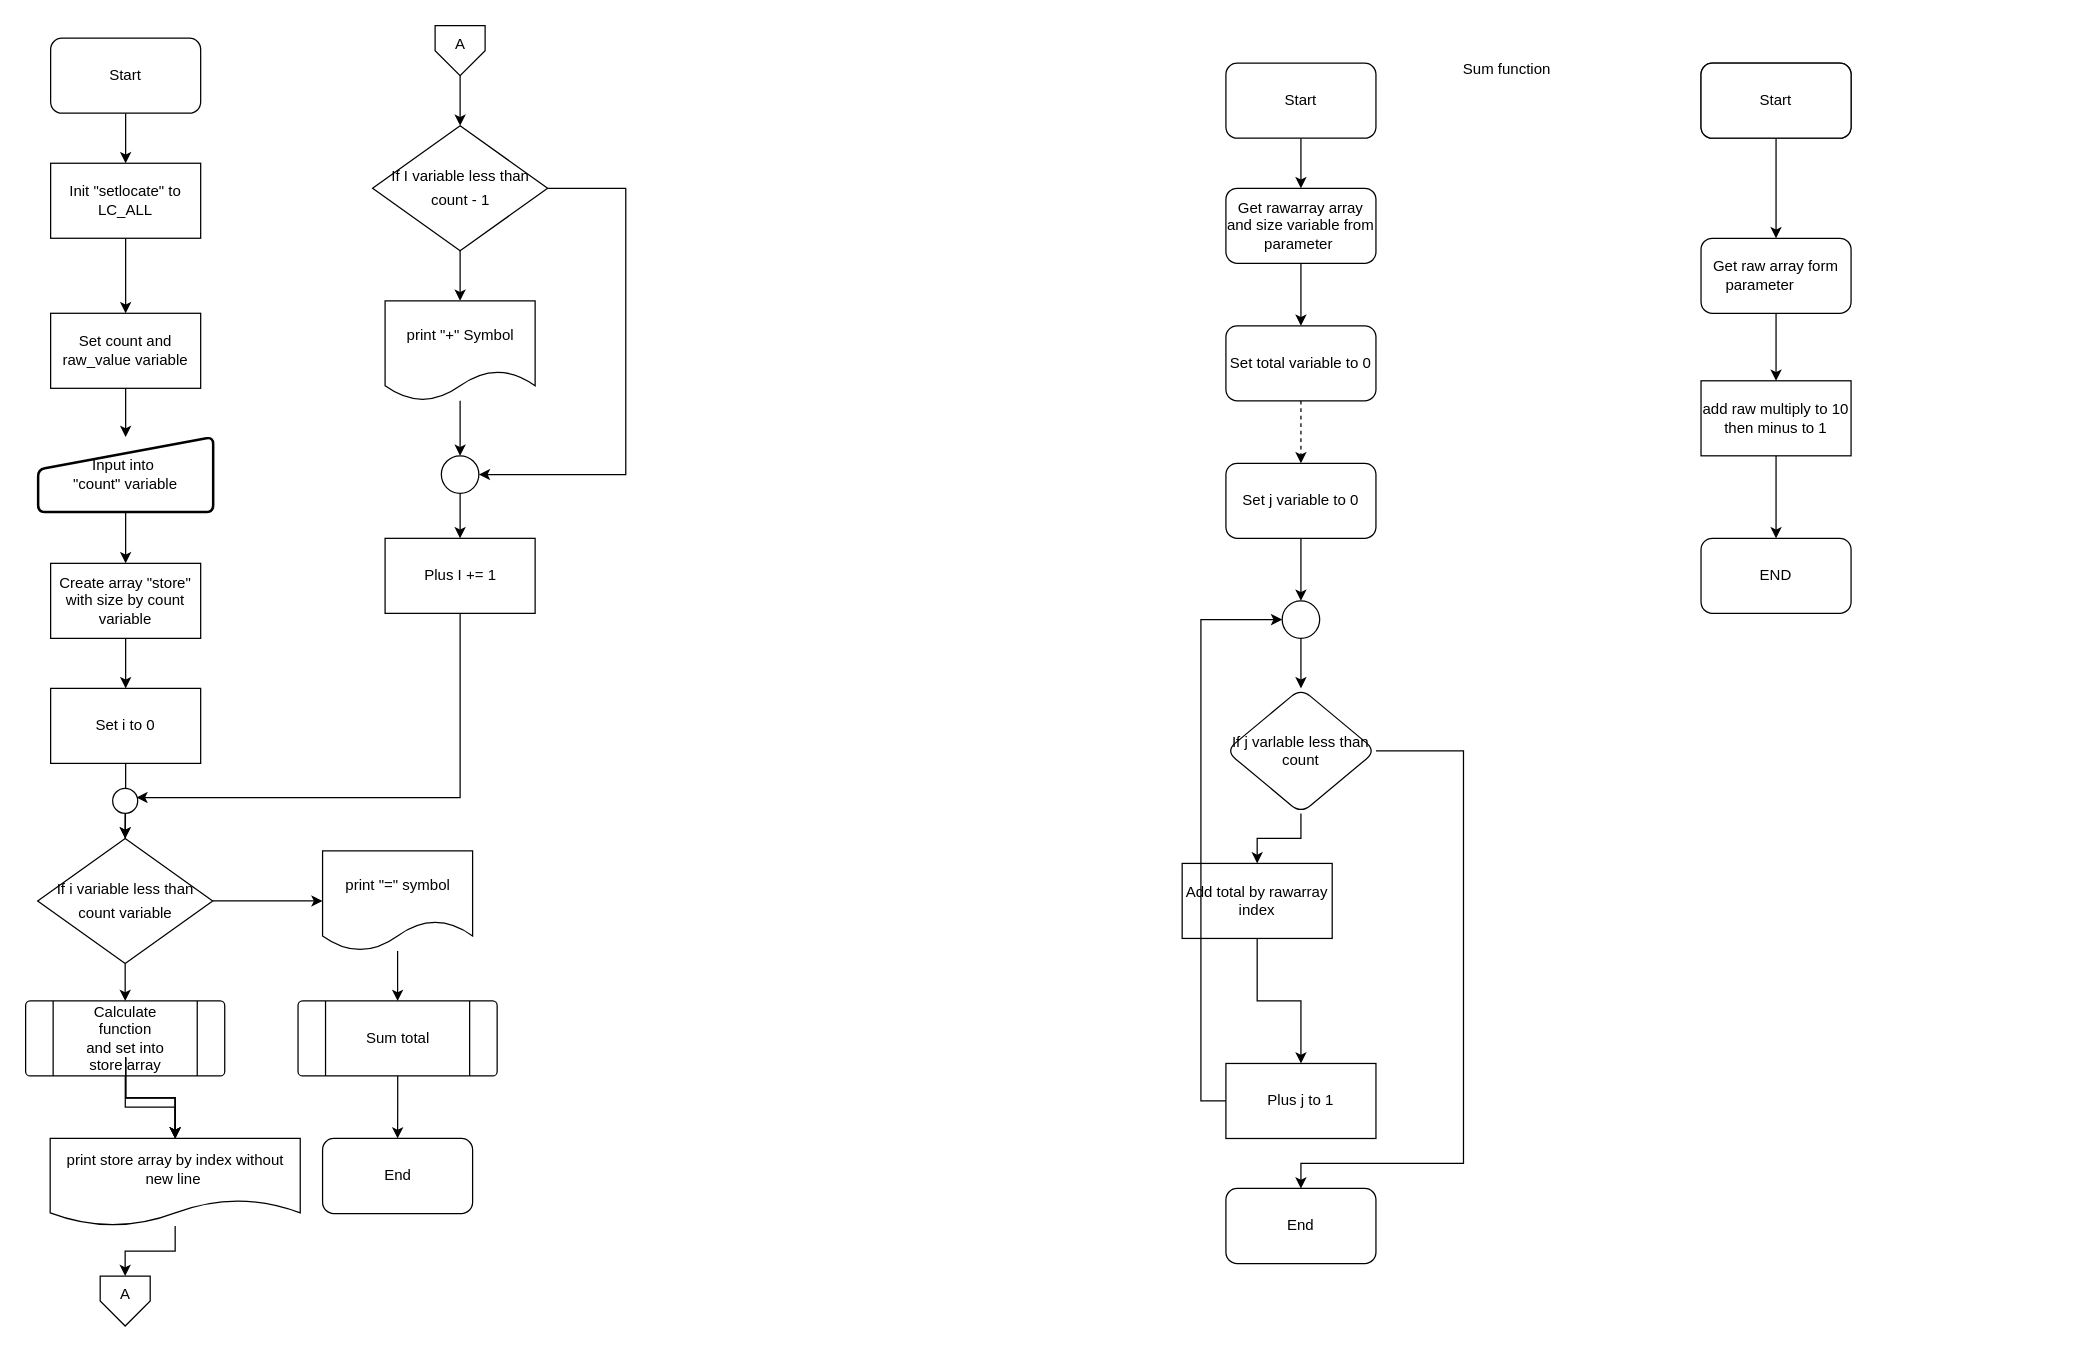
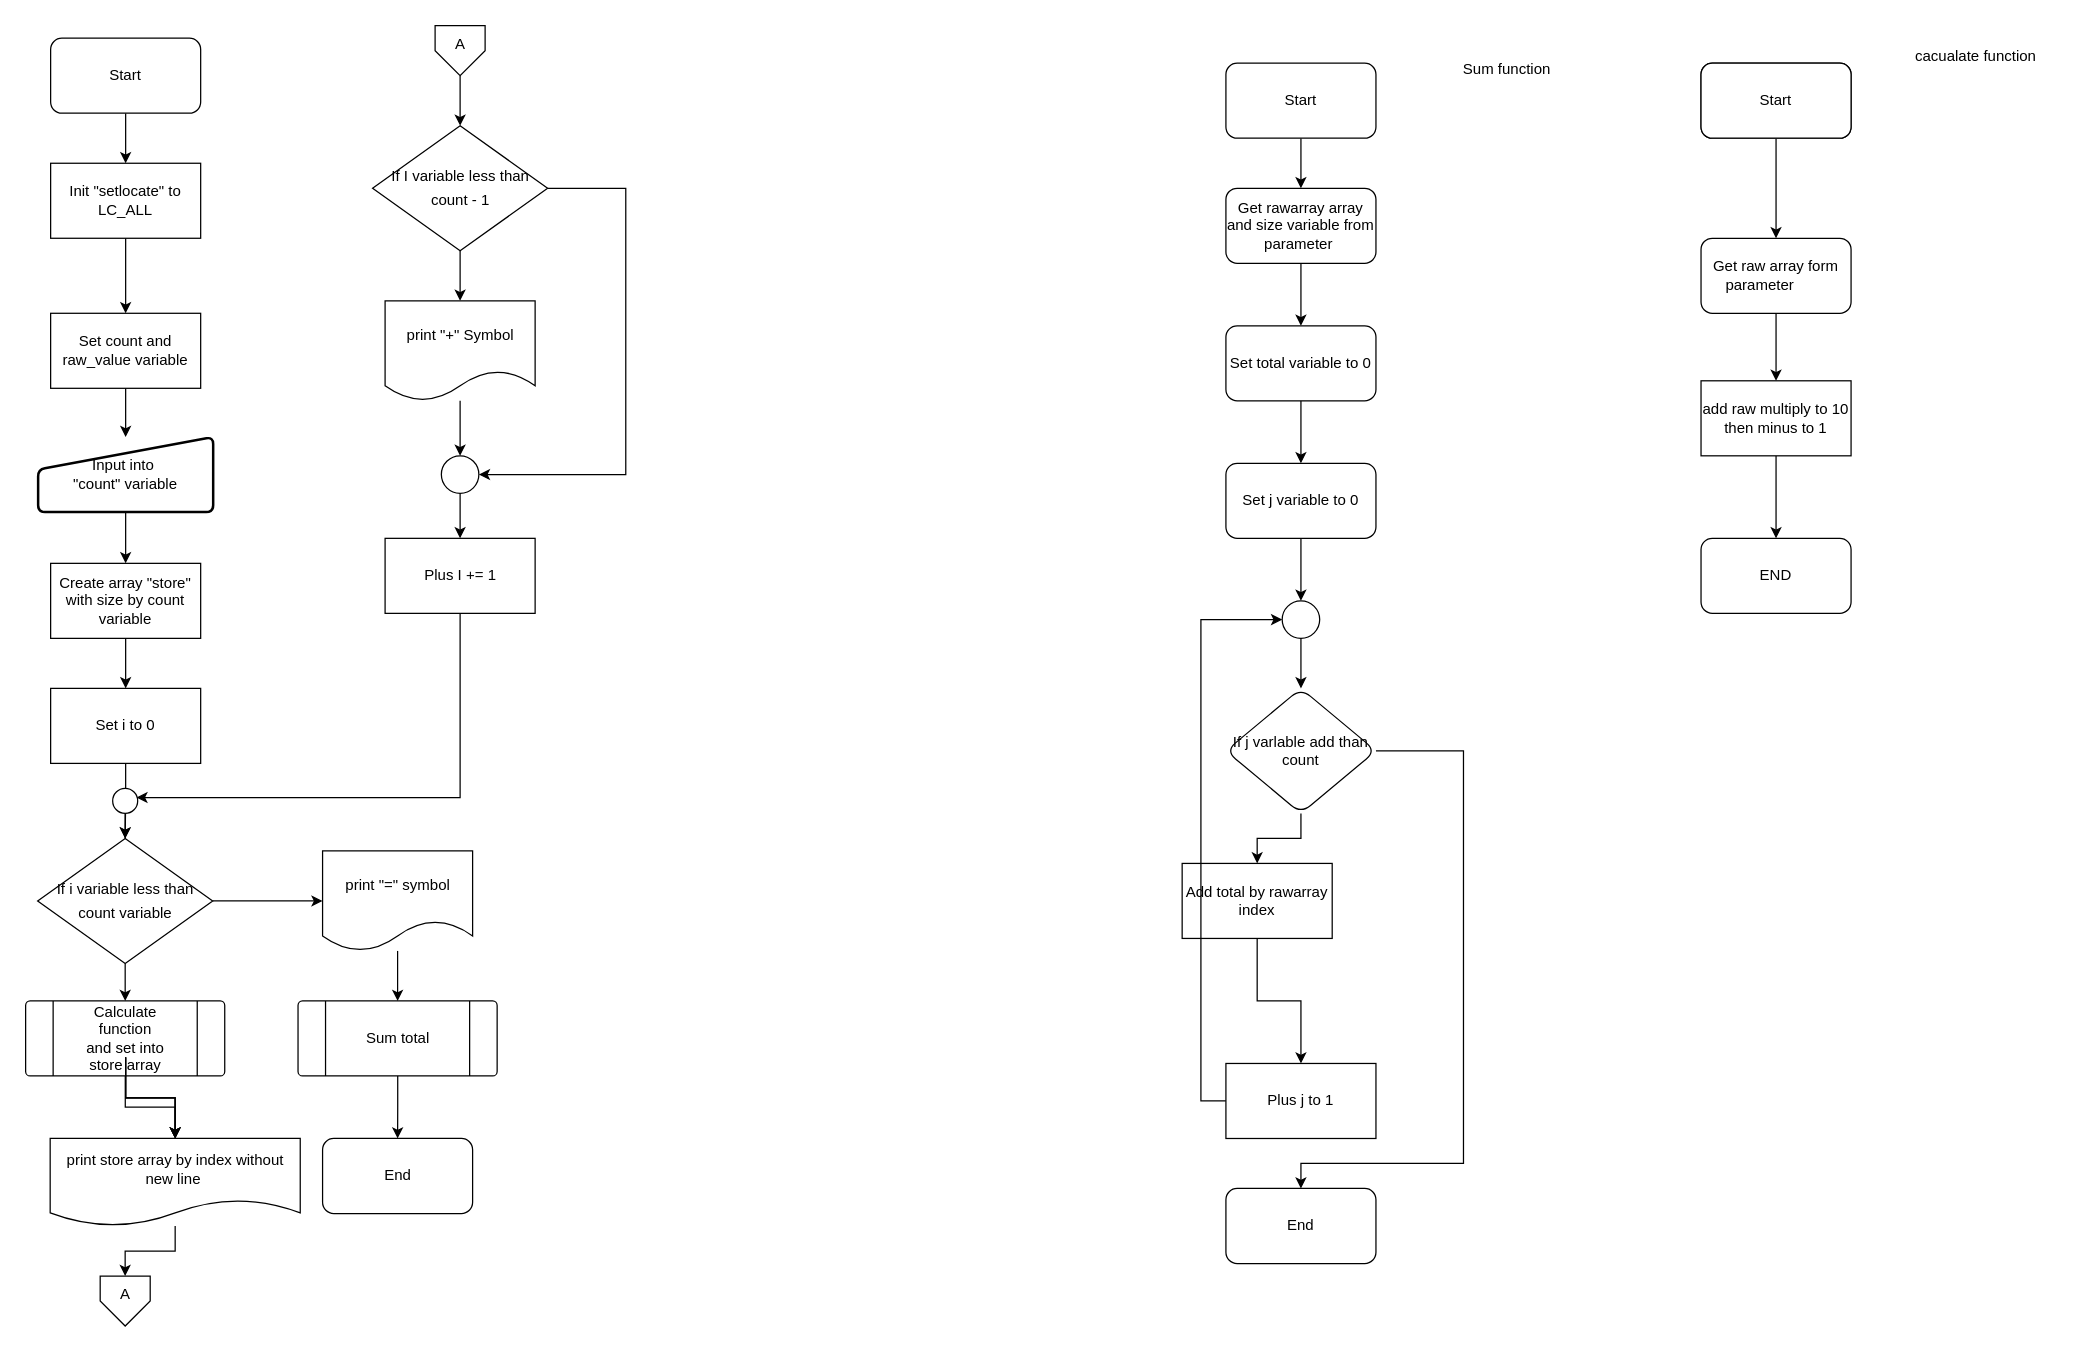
none -> (1976, 57)
(1301, 428) -> (1301, 428)
(1301, 751) -> (1301, 751)
